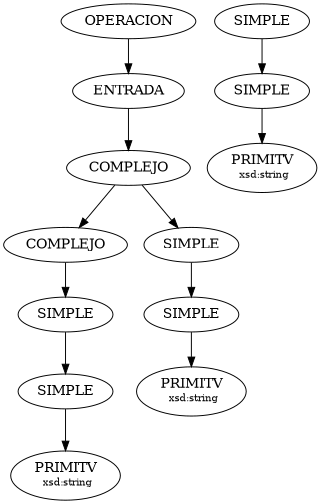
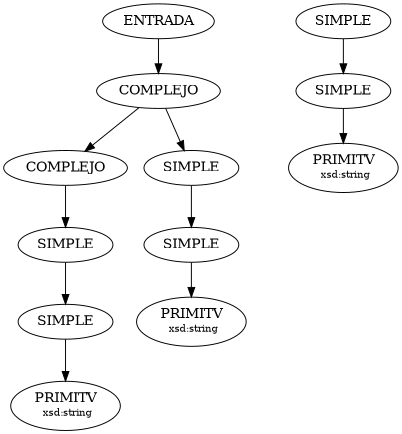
(128, 21) -> none
